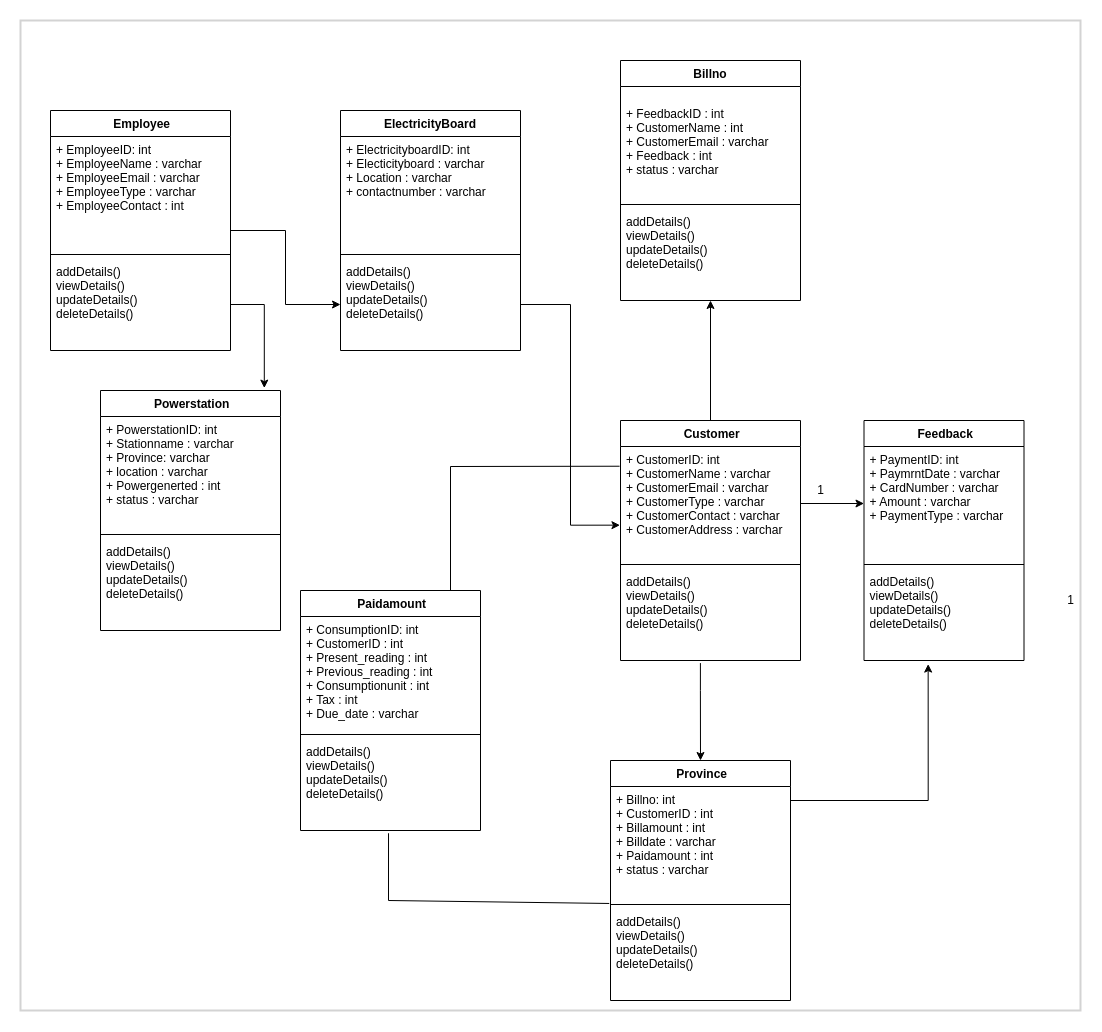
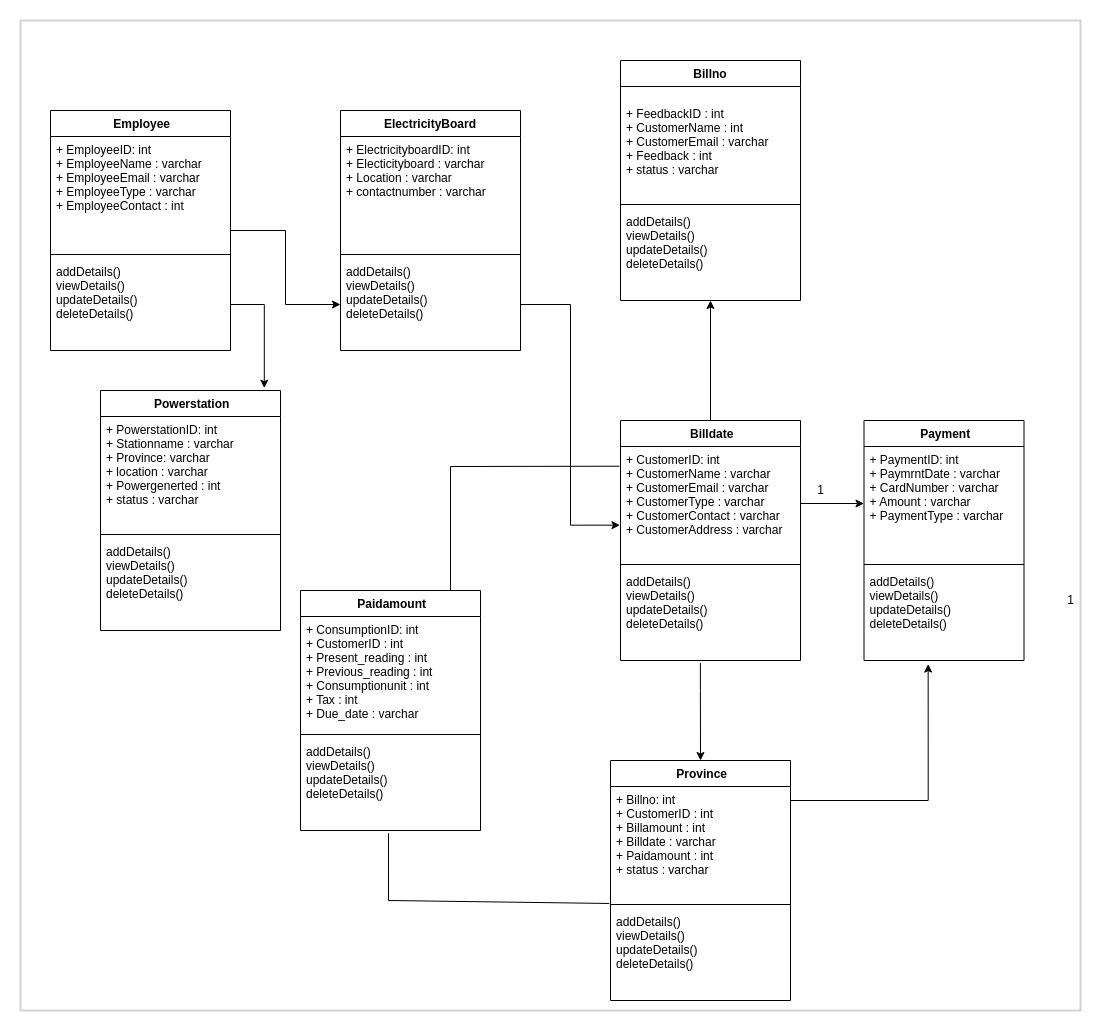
(710, 434) -> (710, 434)
(944, 434) -> (944, 434)
